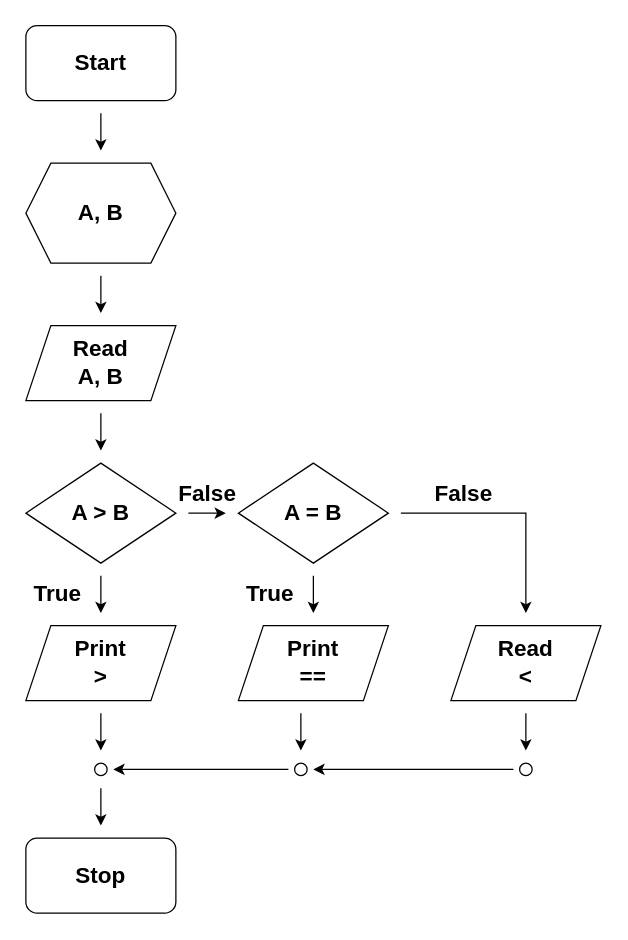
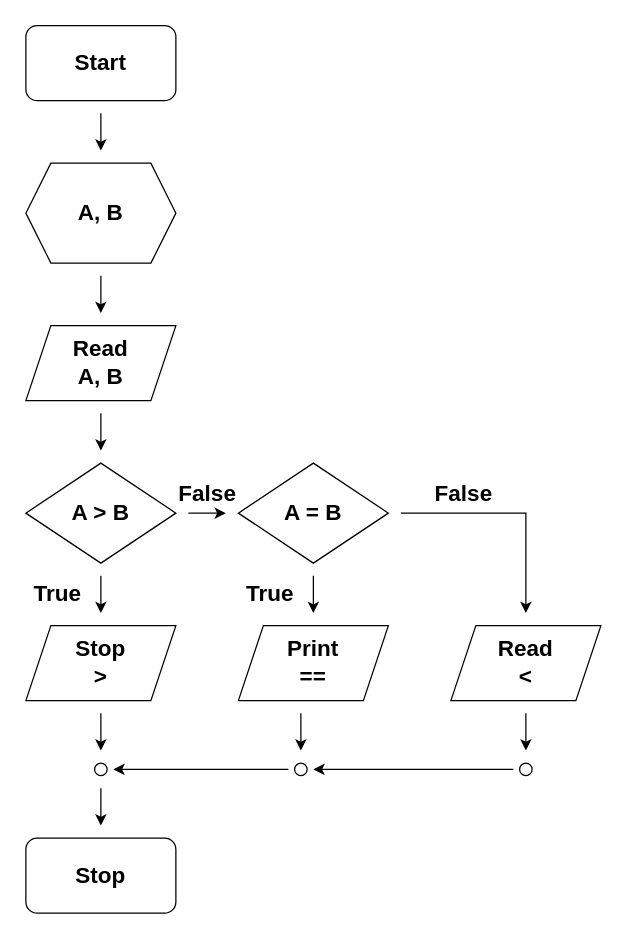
(101, 663) -> (101, 663)
